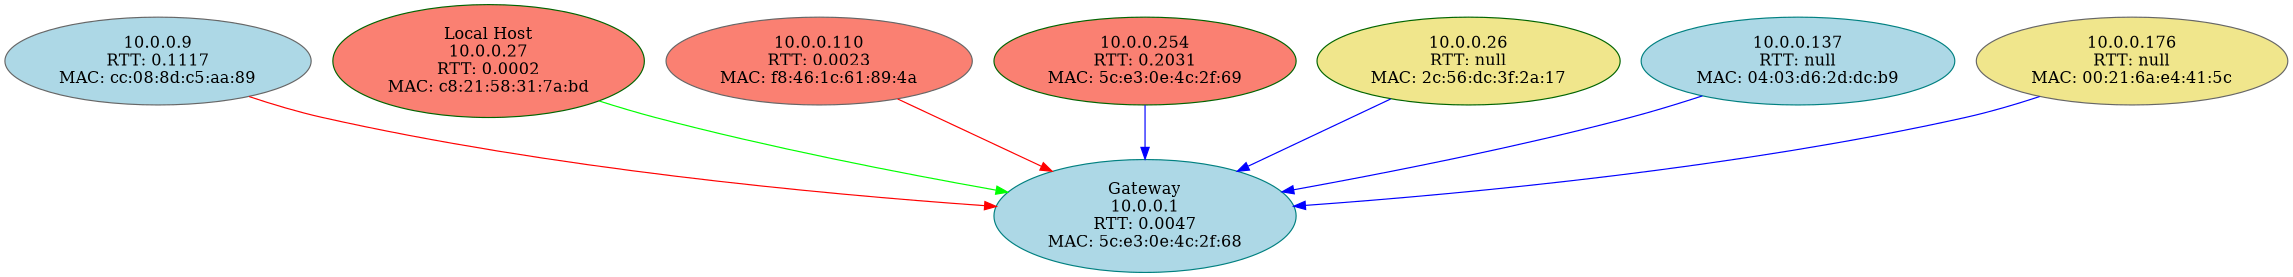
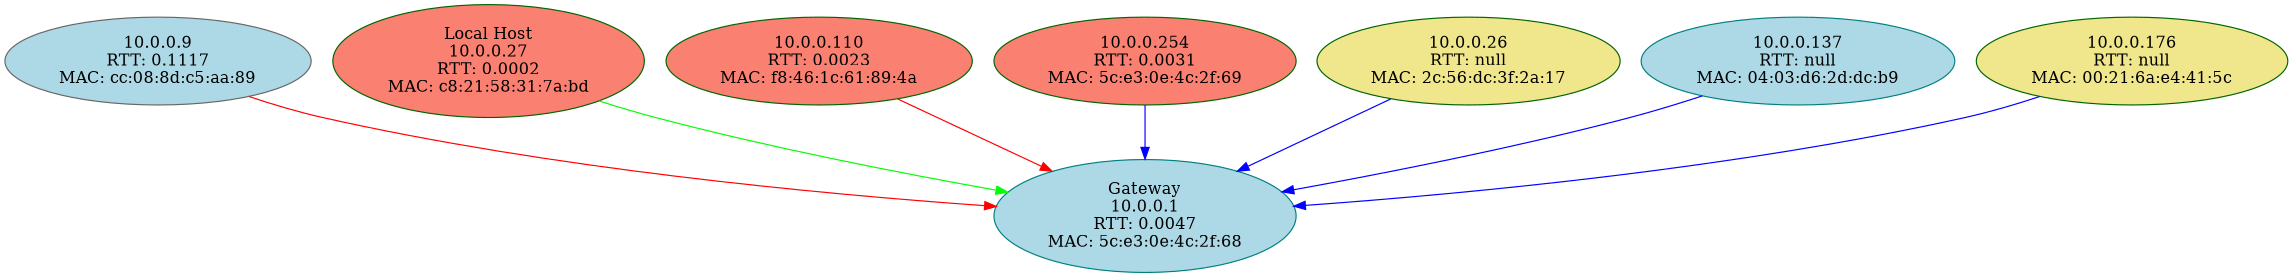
(819, 61) -> (819, 61)
(1145, 61) -> (1145, 61)
(2132, 61) -> (2132, 61)
